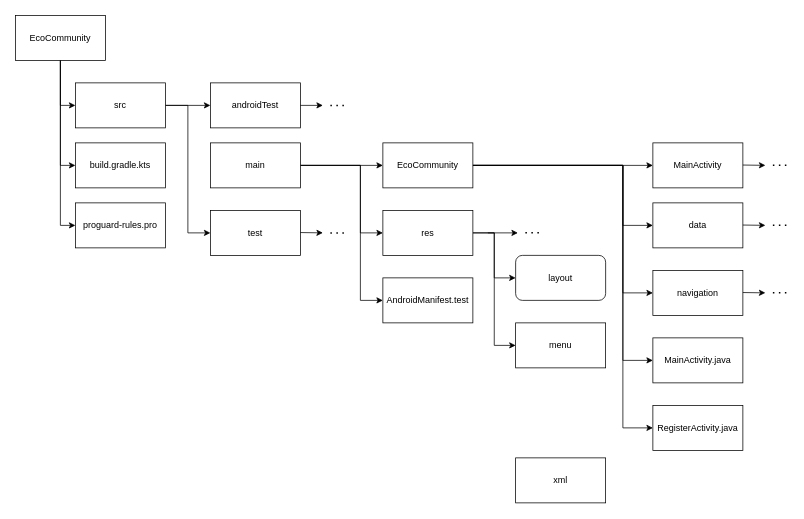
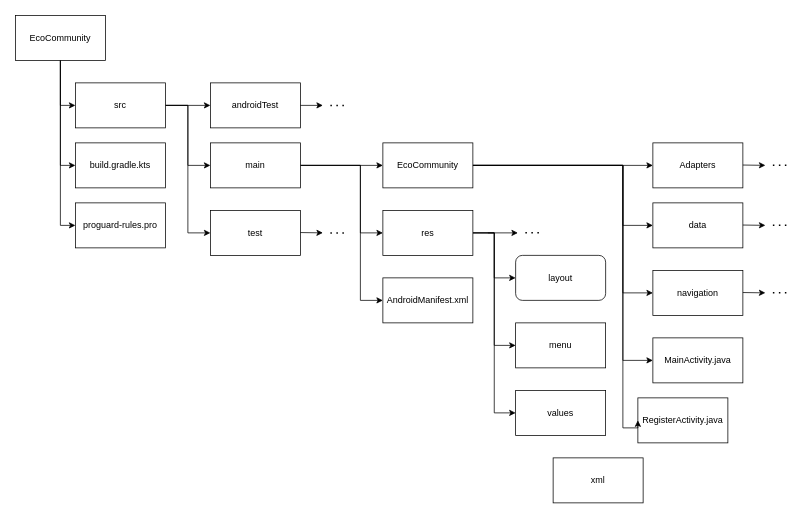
none -> (197, 165)
(698, 165) -> (698, 165)
(428, 300) -> (428, 300)
none -> (494, 381)
none -> (561, 413)
(698, 428) -> (683, 420)
(561, 480) -> (598, 480)
